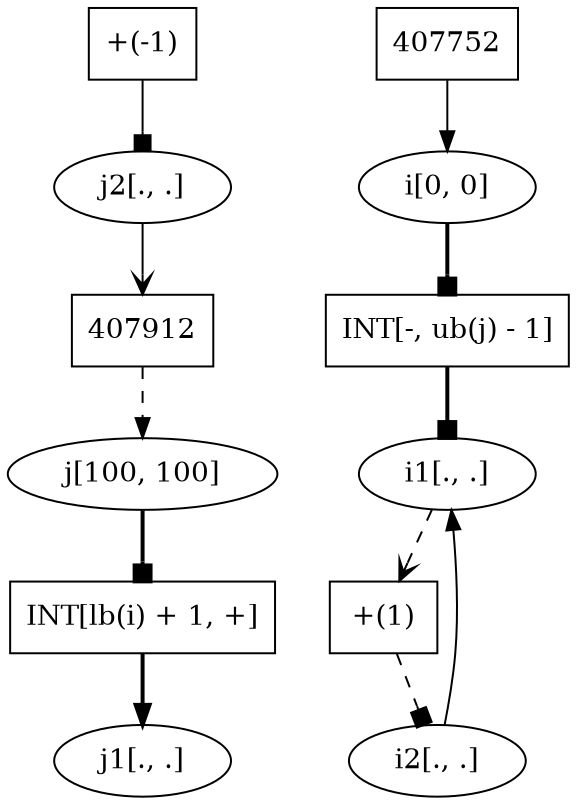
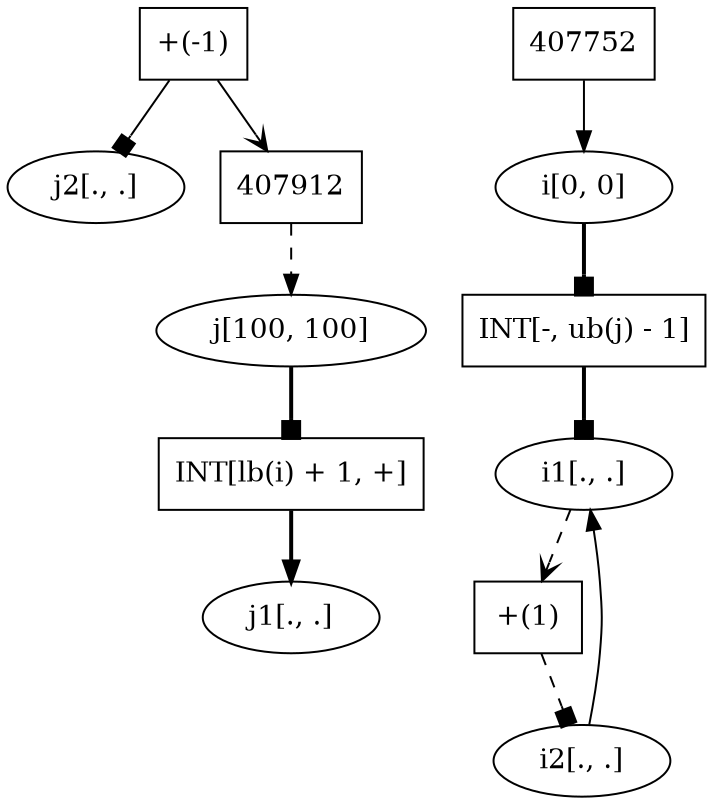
(143, 249) -> (237, 107)
